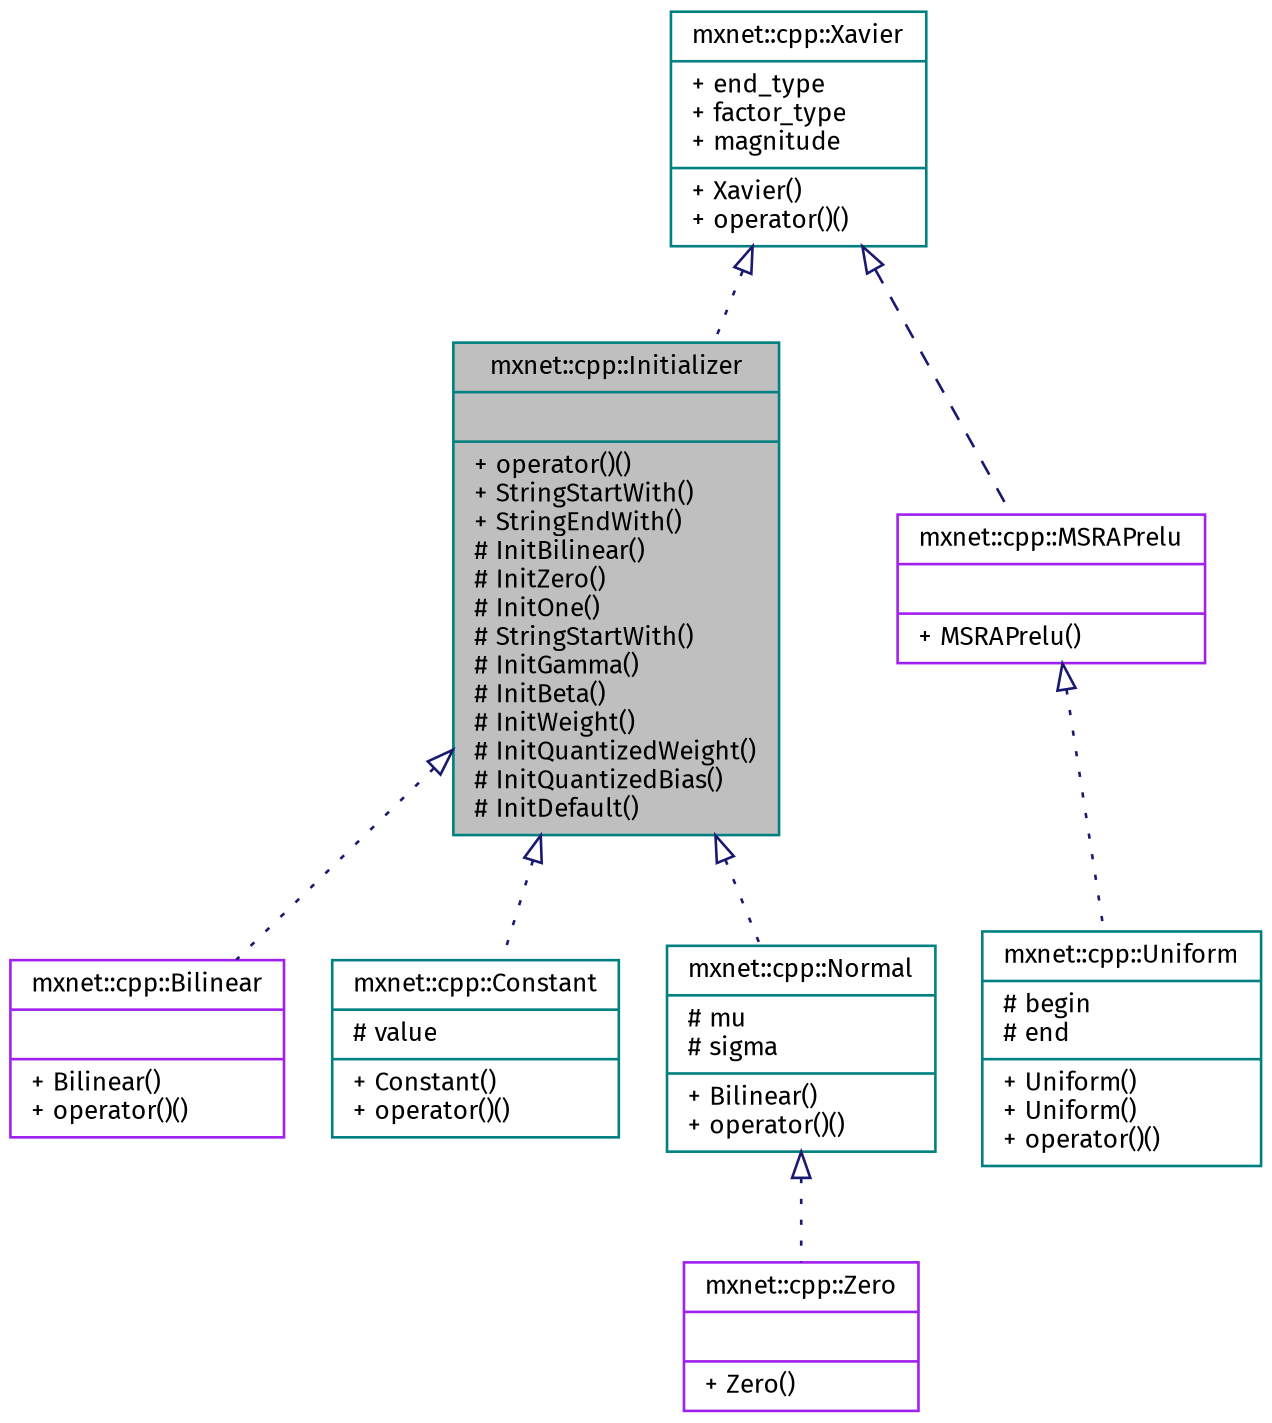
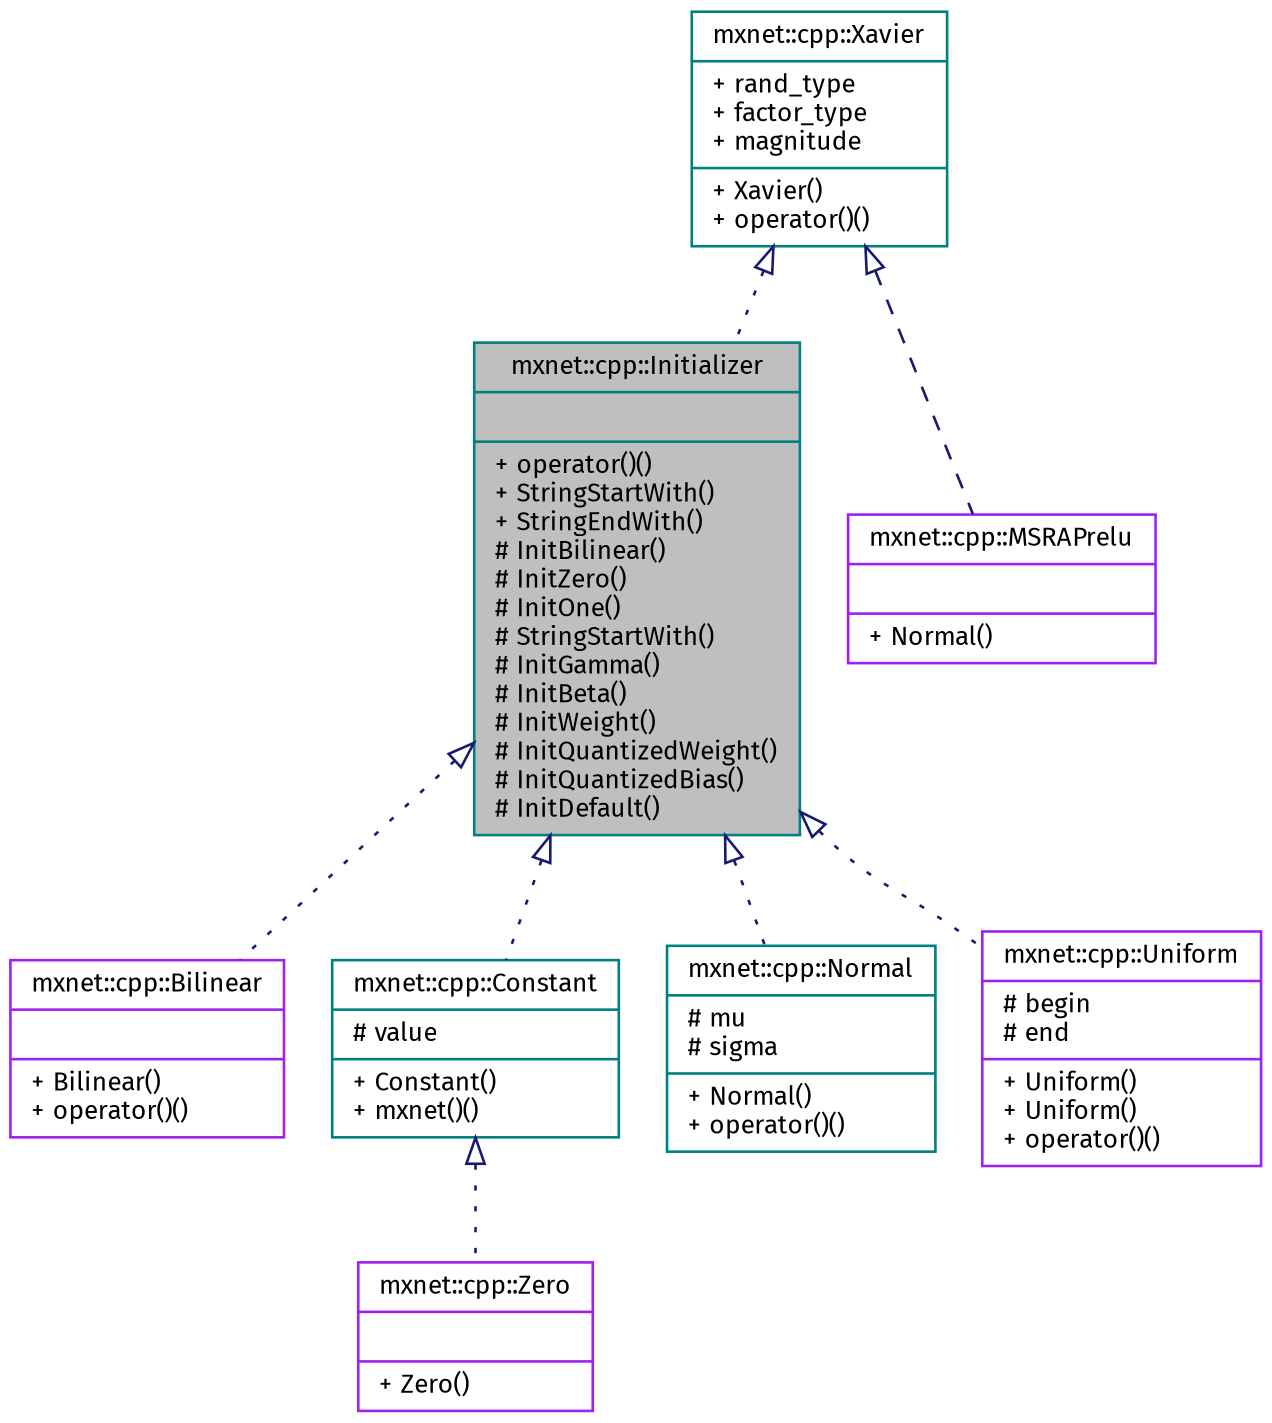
(760, 85) -> (784, 85)
(1001, 637) -> (931, 637)
(1085, 810) -> (898, 892)
(1122, 1049) -> (1122, 1049)
(753, 1097) -> (750, 1097)
(433, 1111) -> (417, 1111)
(801, 1220) -> (476, 1213)
